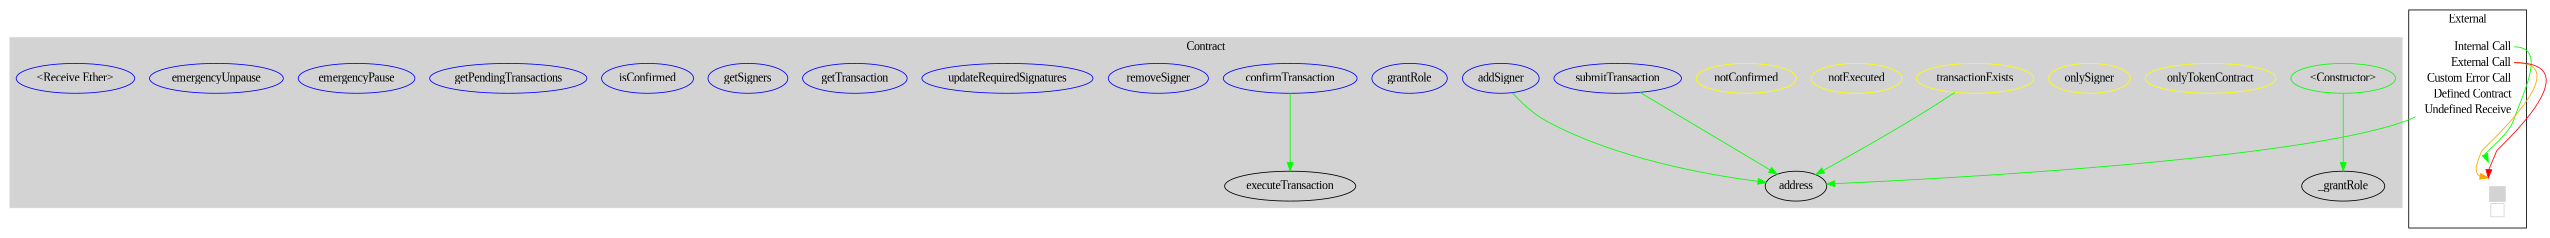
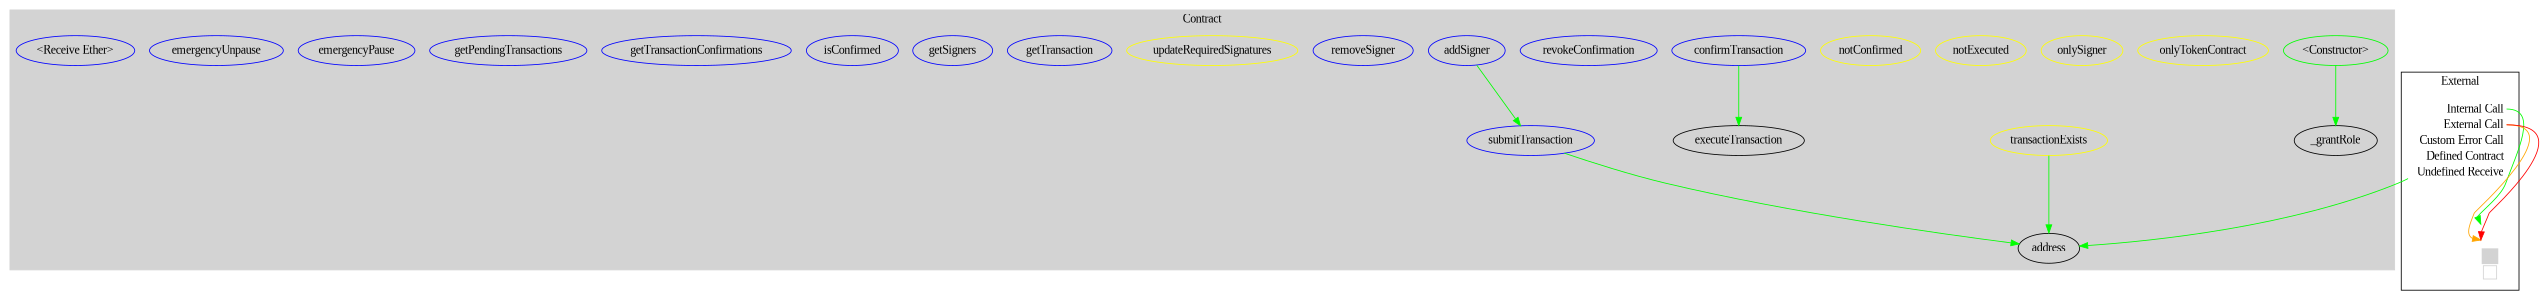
none -> (696, 51)
(1007, 78) -> (1212, 51)
(1410, 78) -> (1589, 51)
(1628, 154) -> (1496, 92)
